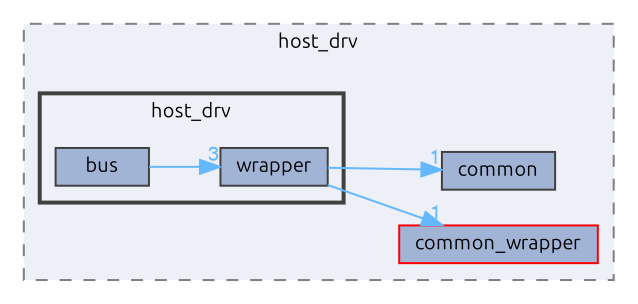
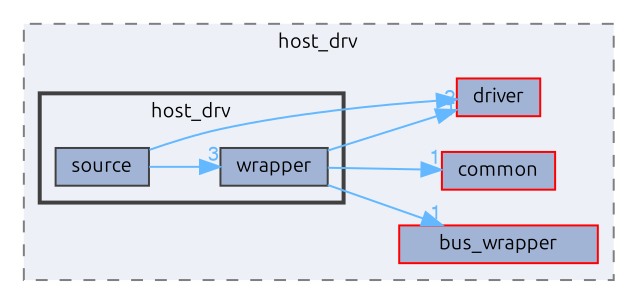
none -> (499, 97)
(102, 167) -> (102, 167)
(499, 171) -> (499, 171)
(499, 244) -> (499, 244)
